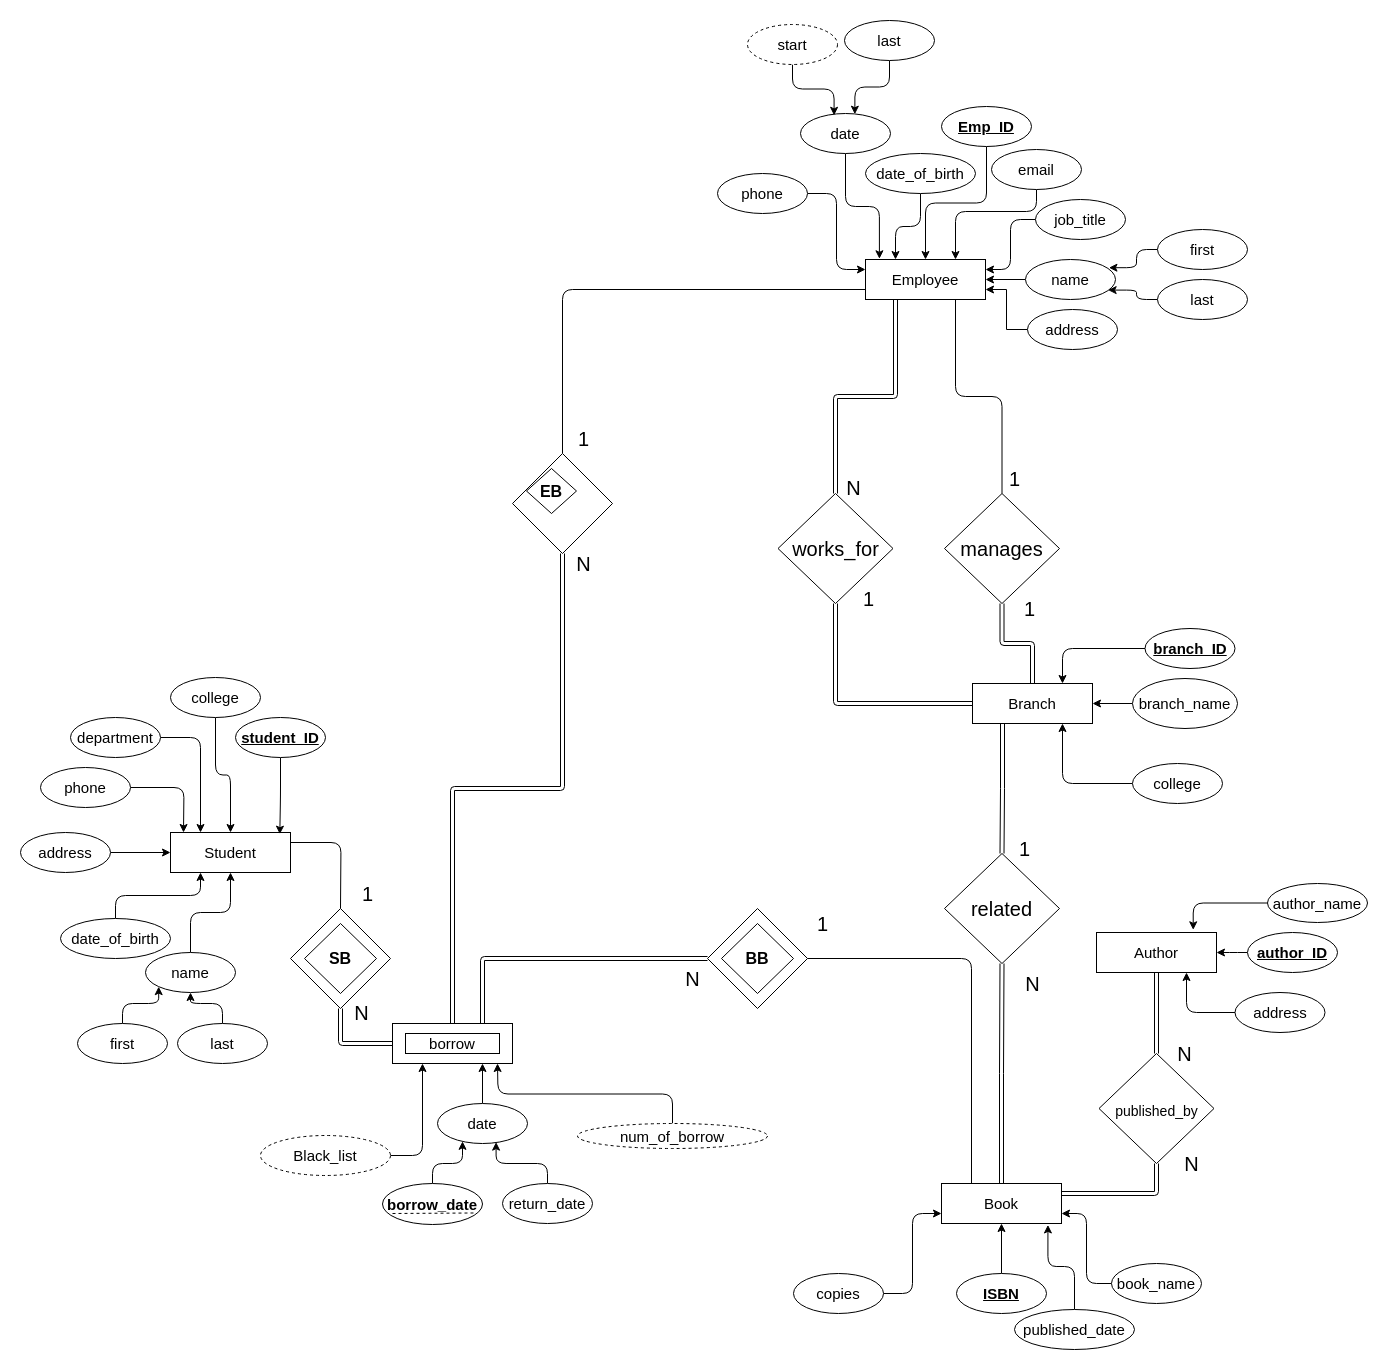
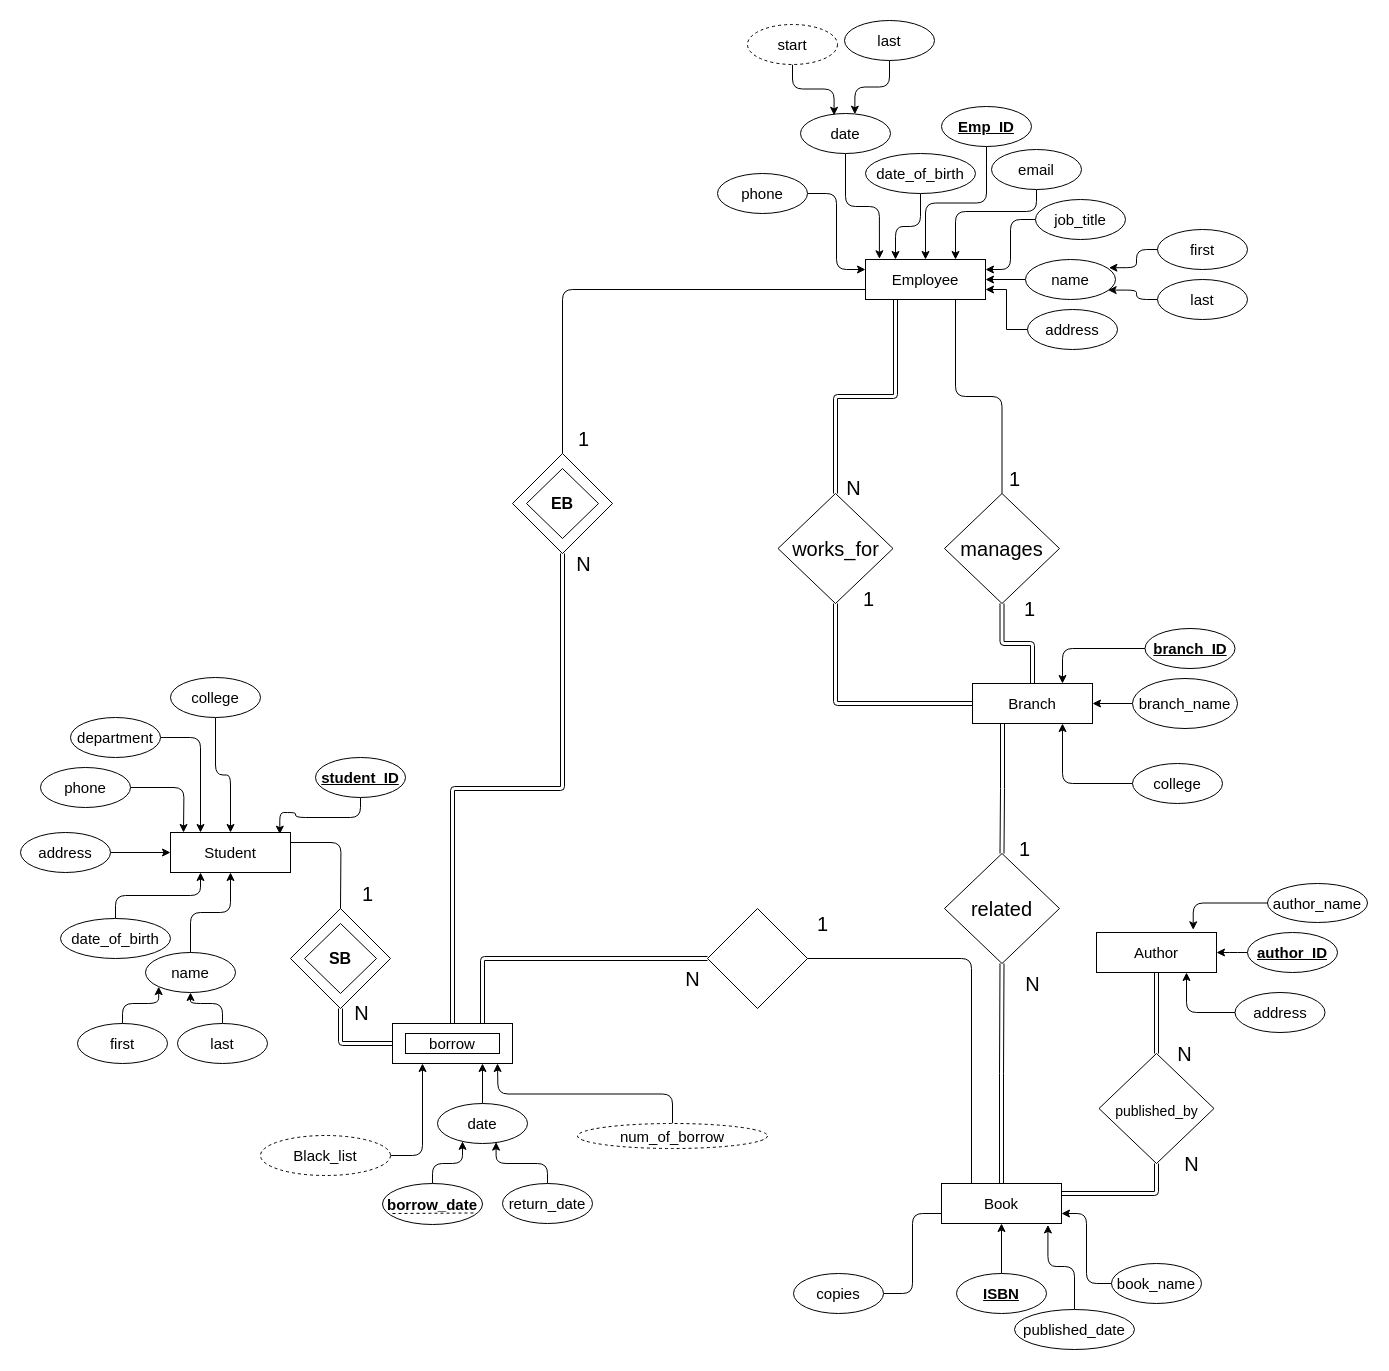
(552, 491) -> (563, 504)
(281, 738) -> (361, 778)
(758, 959) -> none
(933, 1214) -> (936, 1214)
